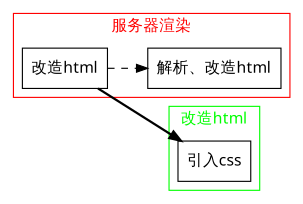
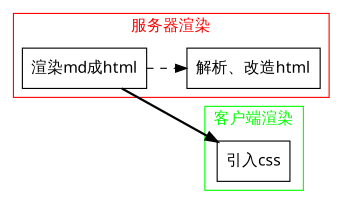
(65, 68) -> (85, 68)
(214, 119) -> (254, 119)
